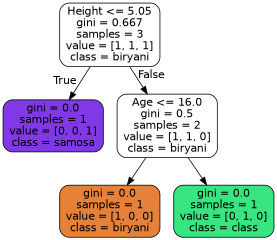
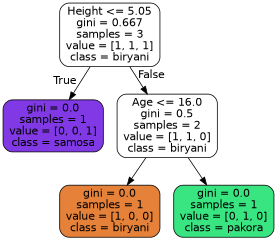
(224, 211) -> (224, 211)
